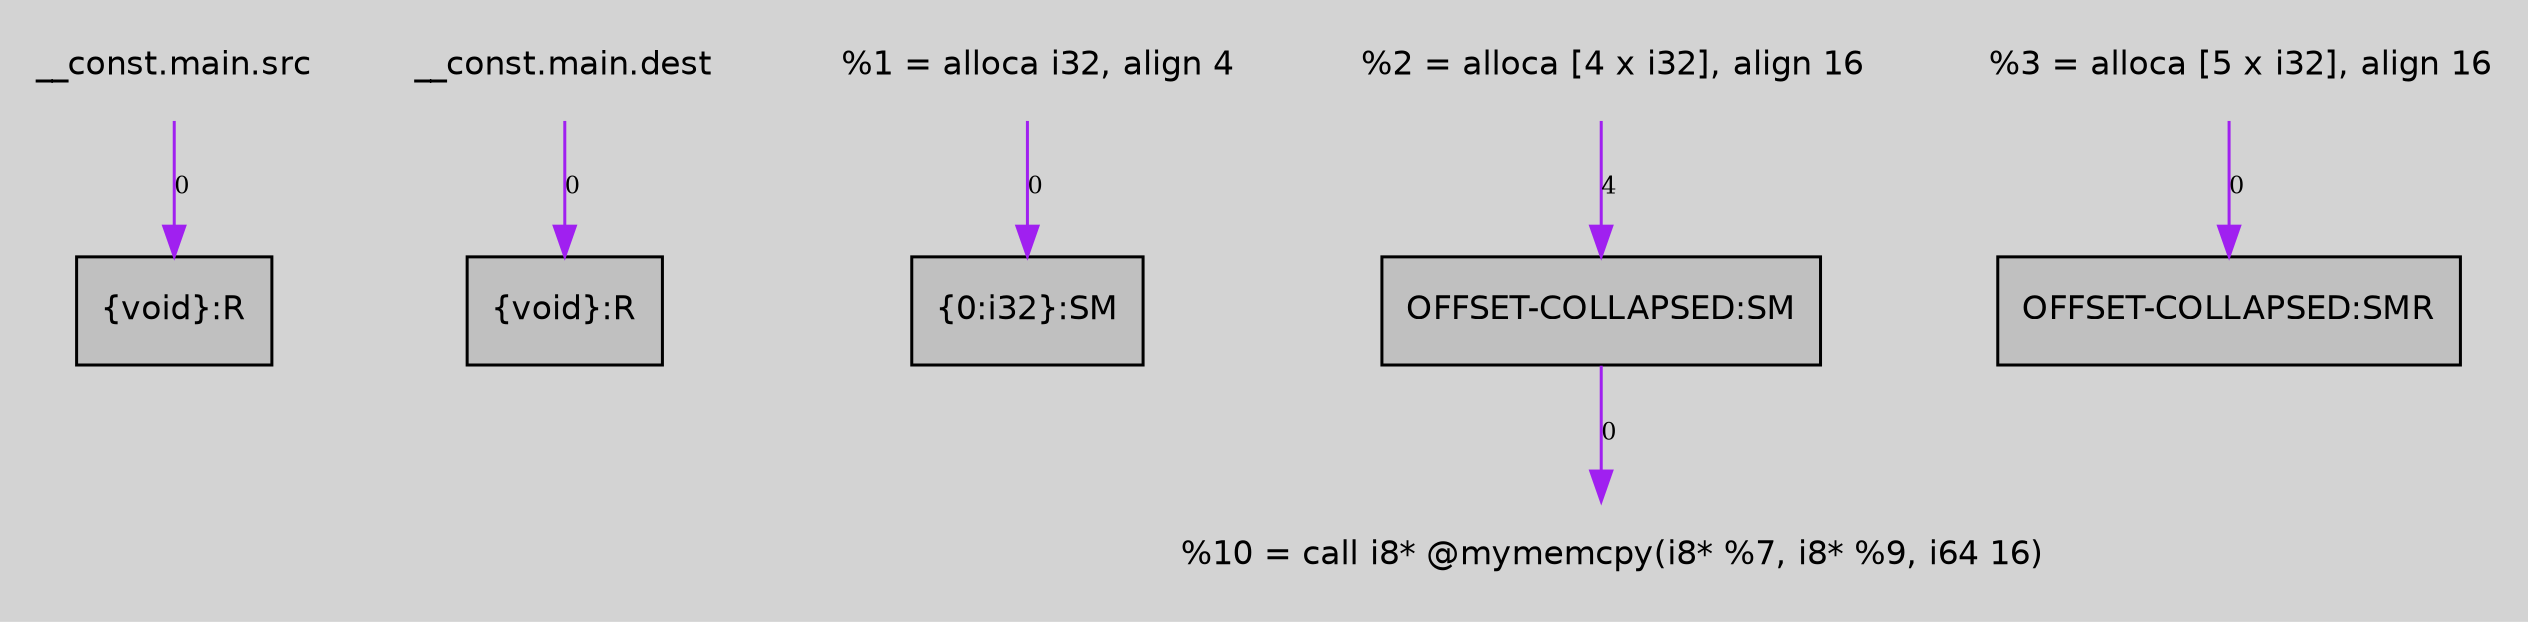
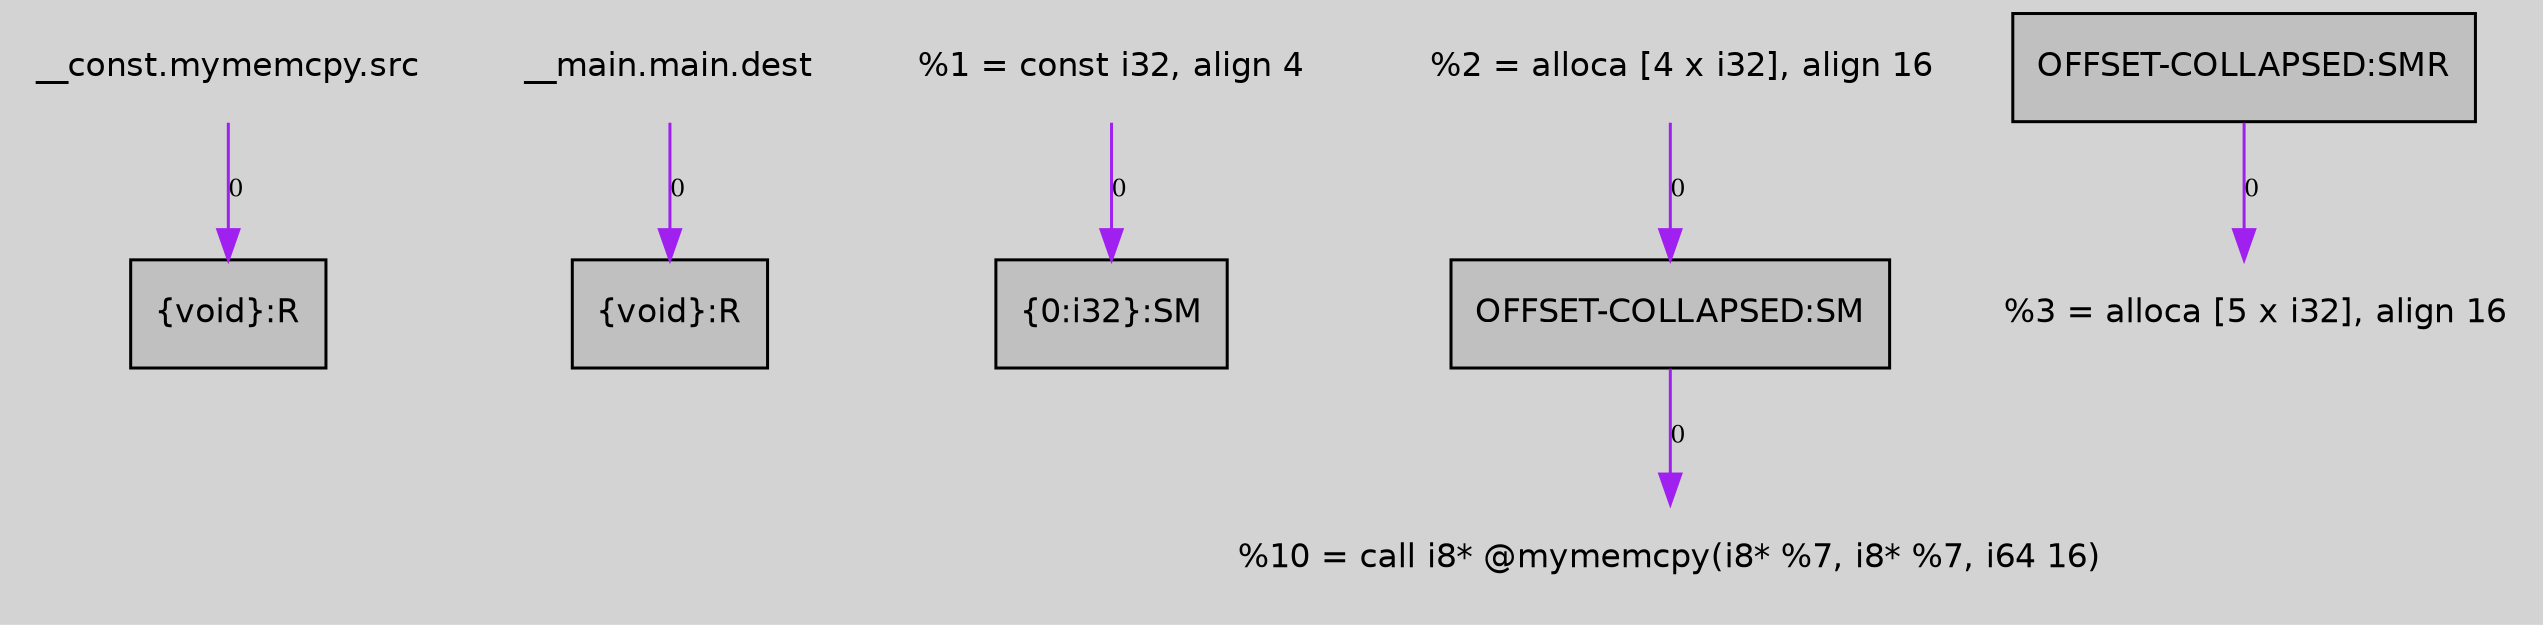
(174, 66) -> (228, 68)
(565, 66) -> (670, 68)
(1027, 66) -> (1112, 68)
(2229, 173) -> (2244, 176)
(1610, 188) -> (1679, 191)
(1601, 556) -> (1670, 559)
